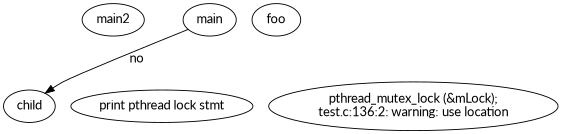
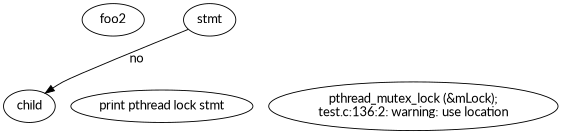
(113, 20) -> (113, 20)
(210, 20) -> (210, 20)
(276, 20) -> none
